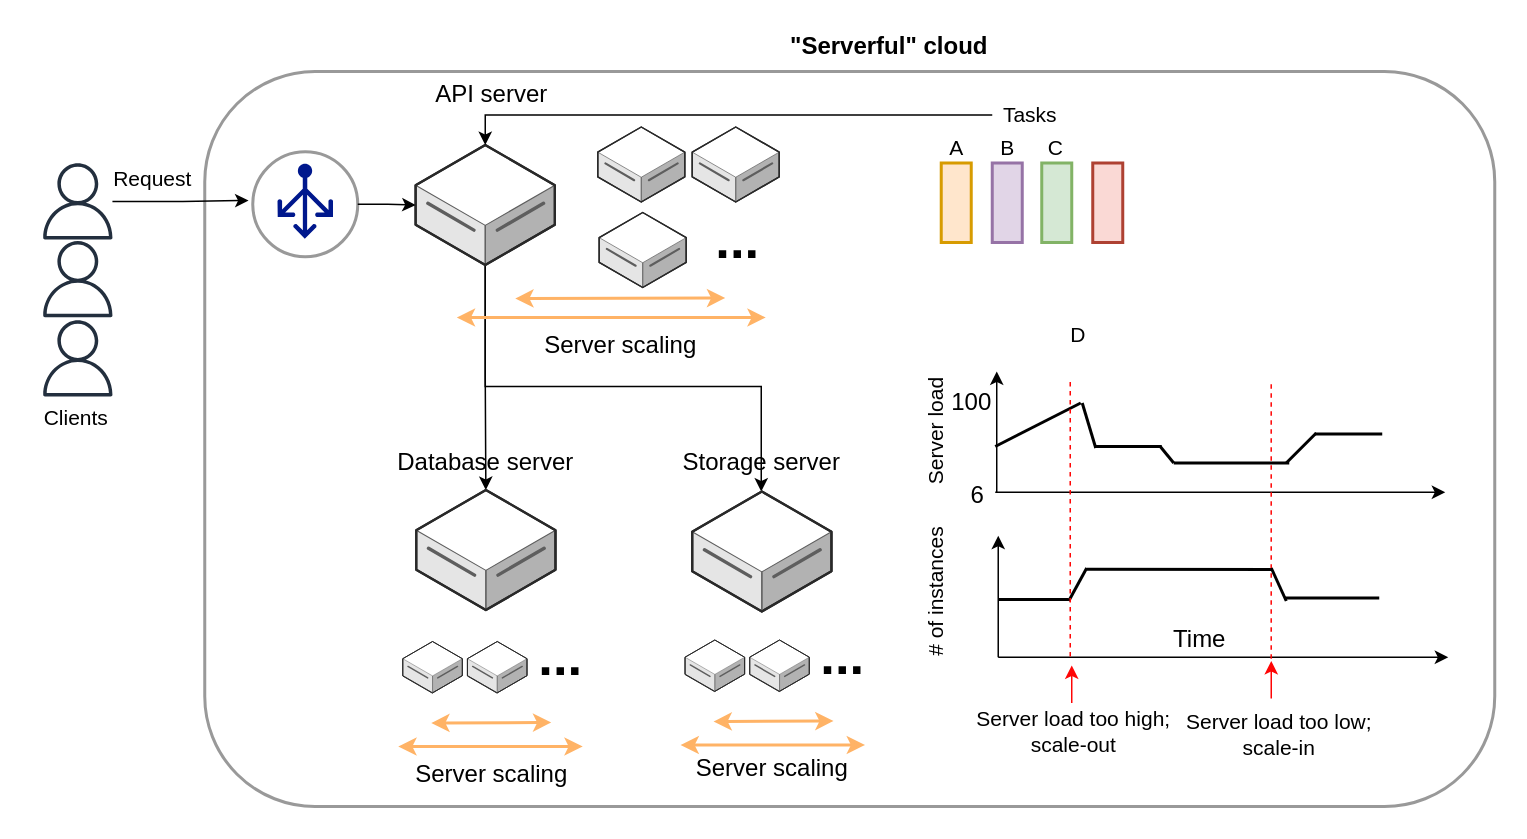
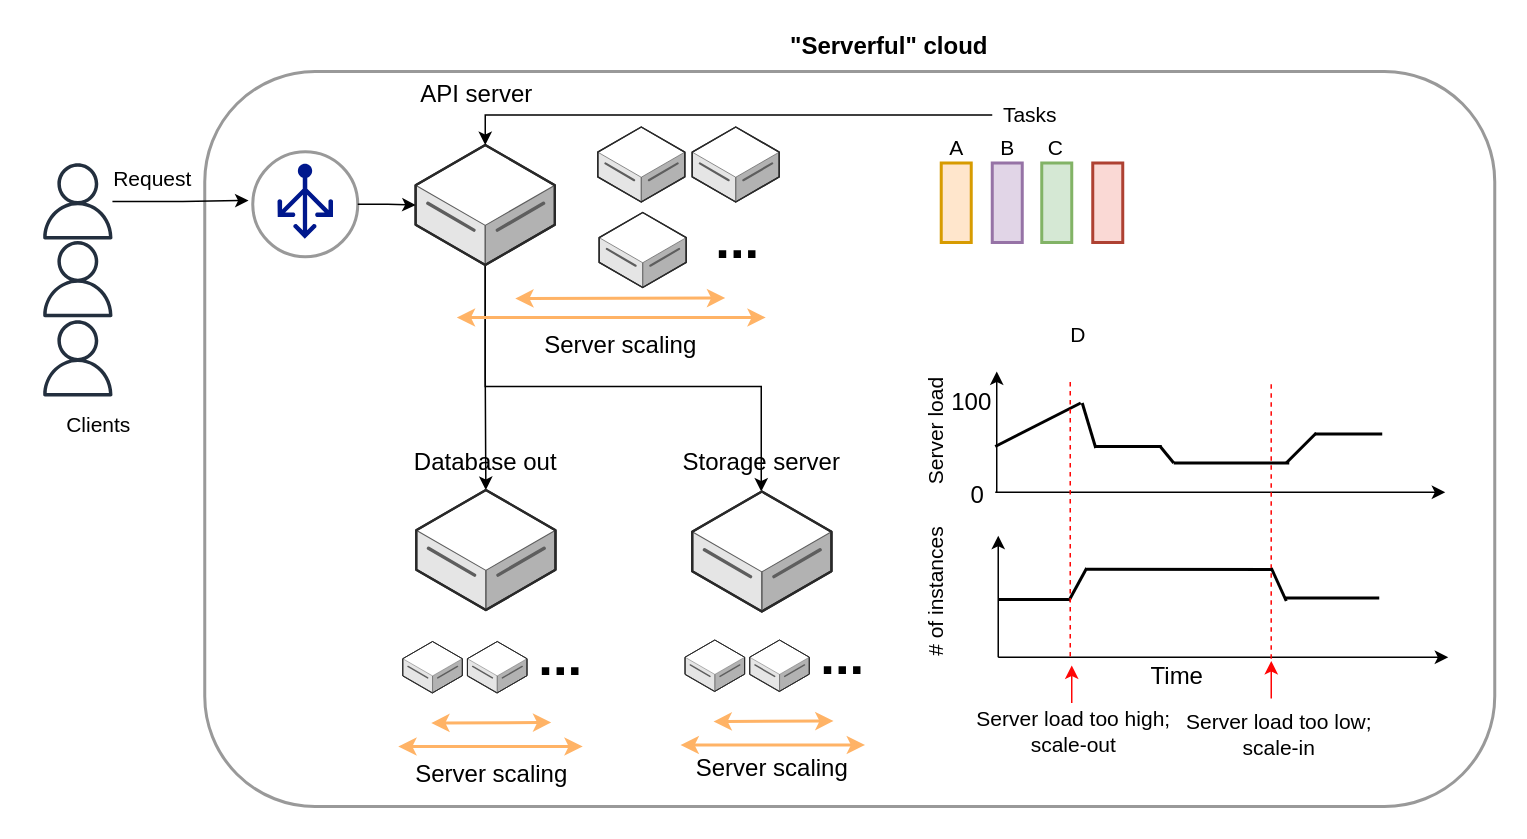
(491, 94) -> (476, 94)
(76, 418) -> (98, 425)
(486, 461) -> (486, 461)
(978, 494) -> (978, 494)
(1199, 638) -> (1177, 676)
